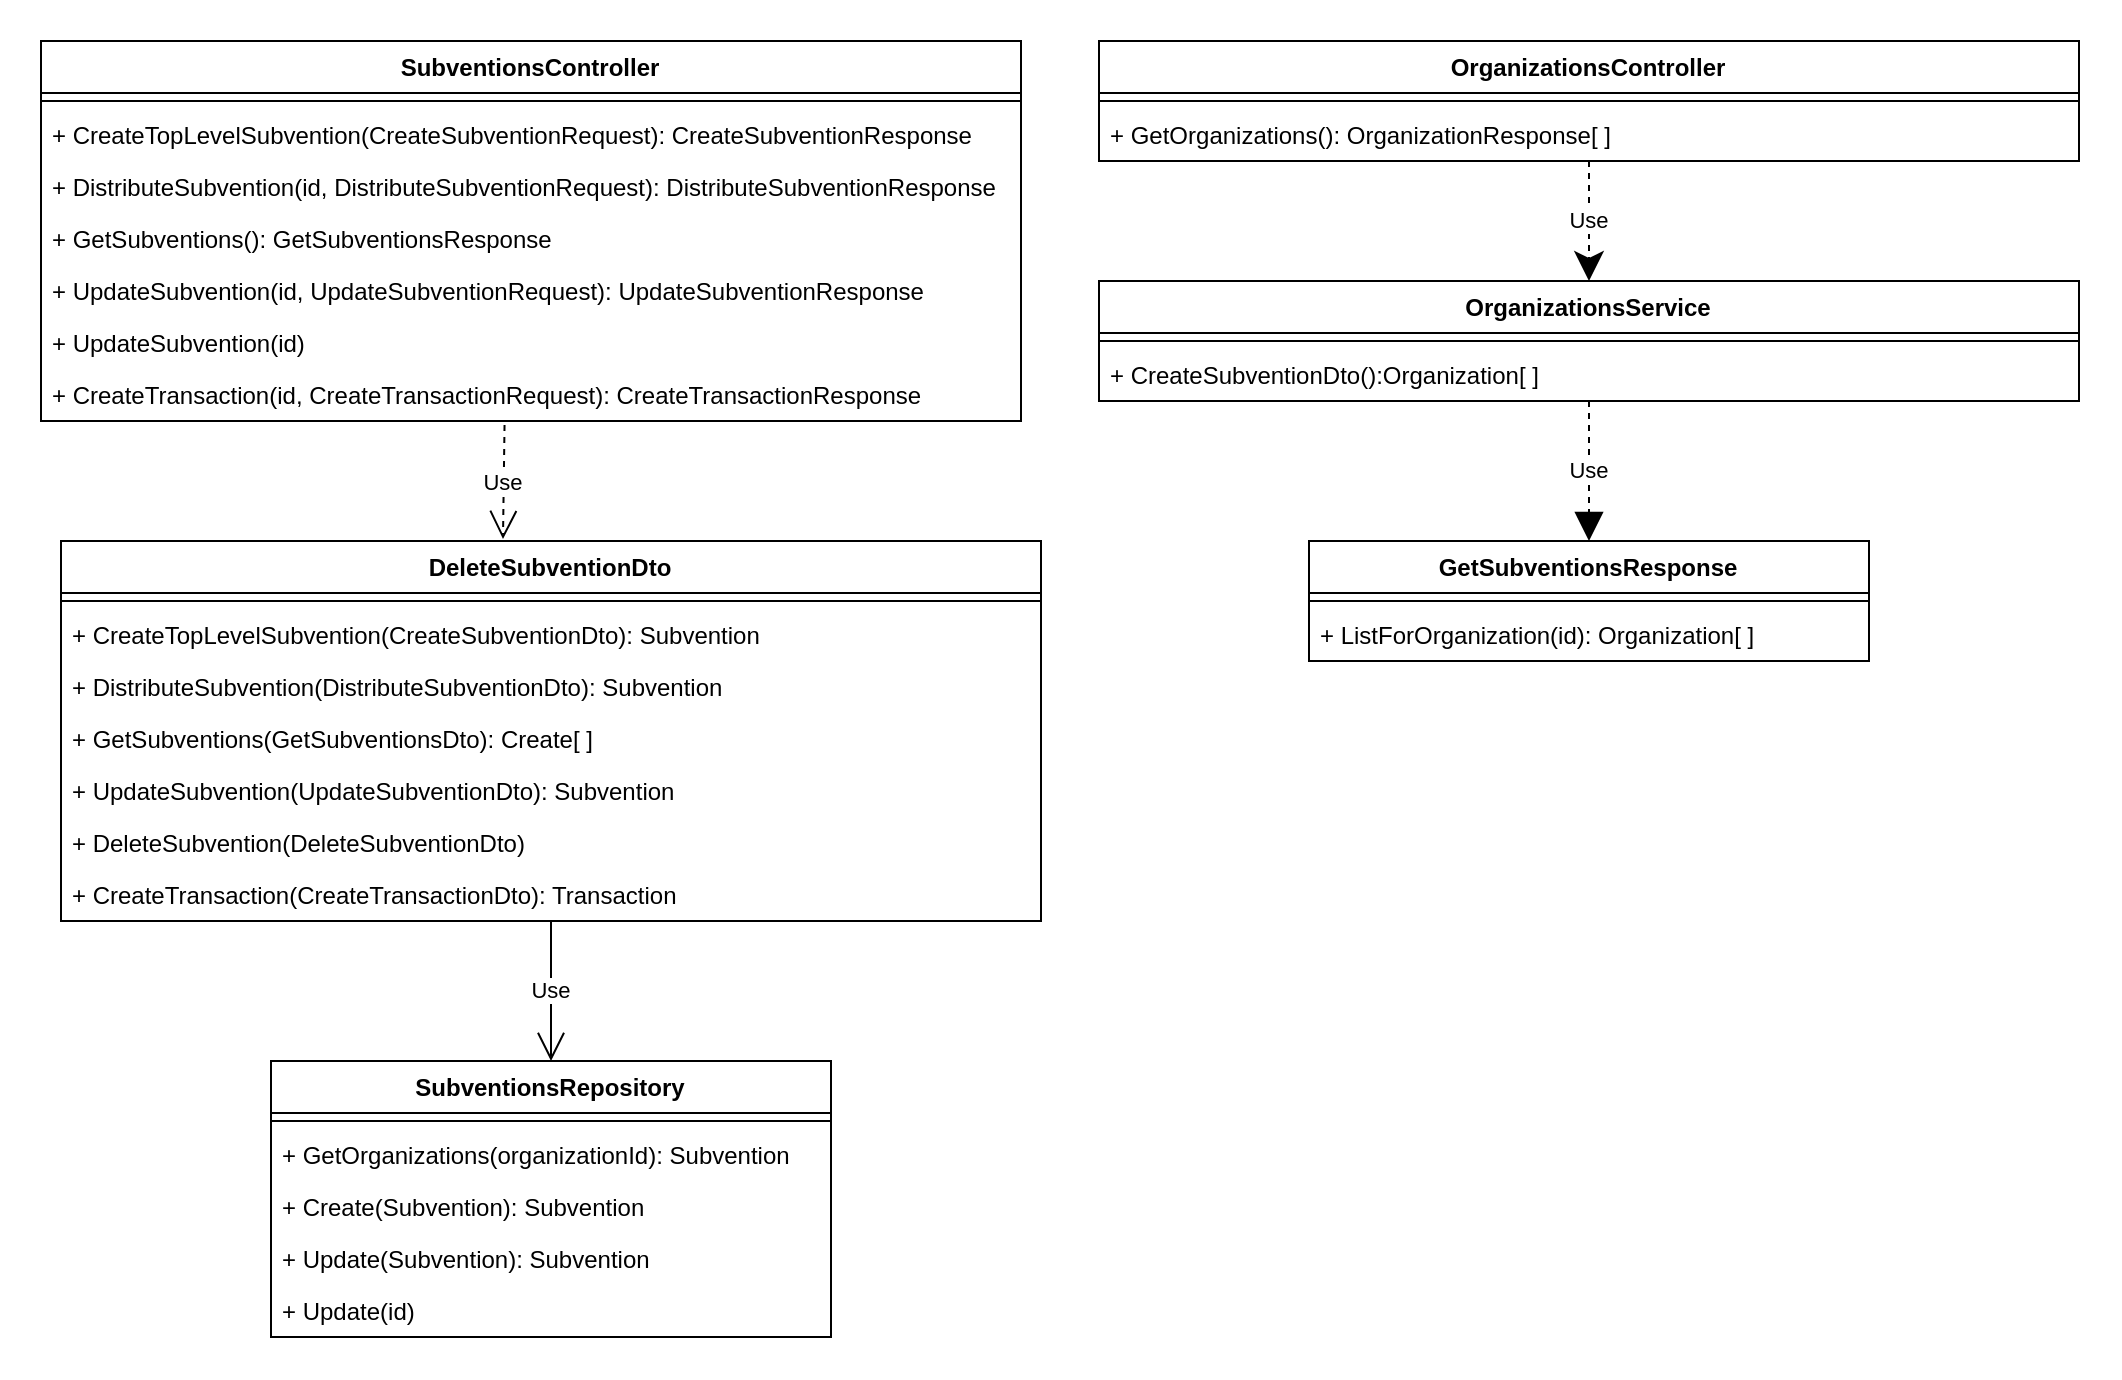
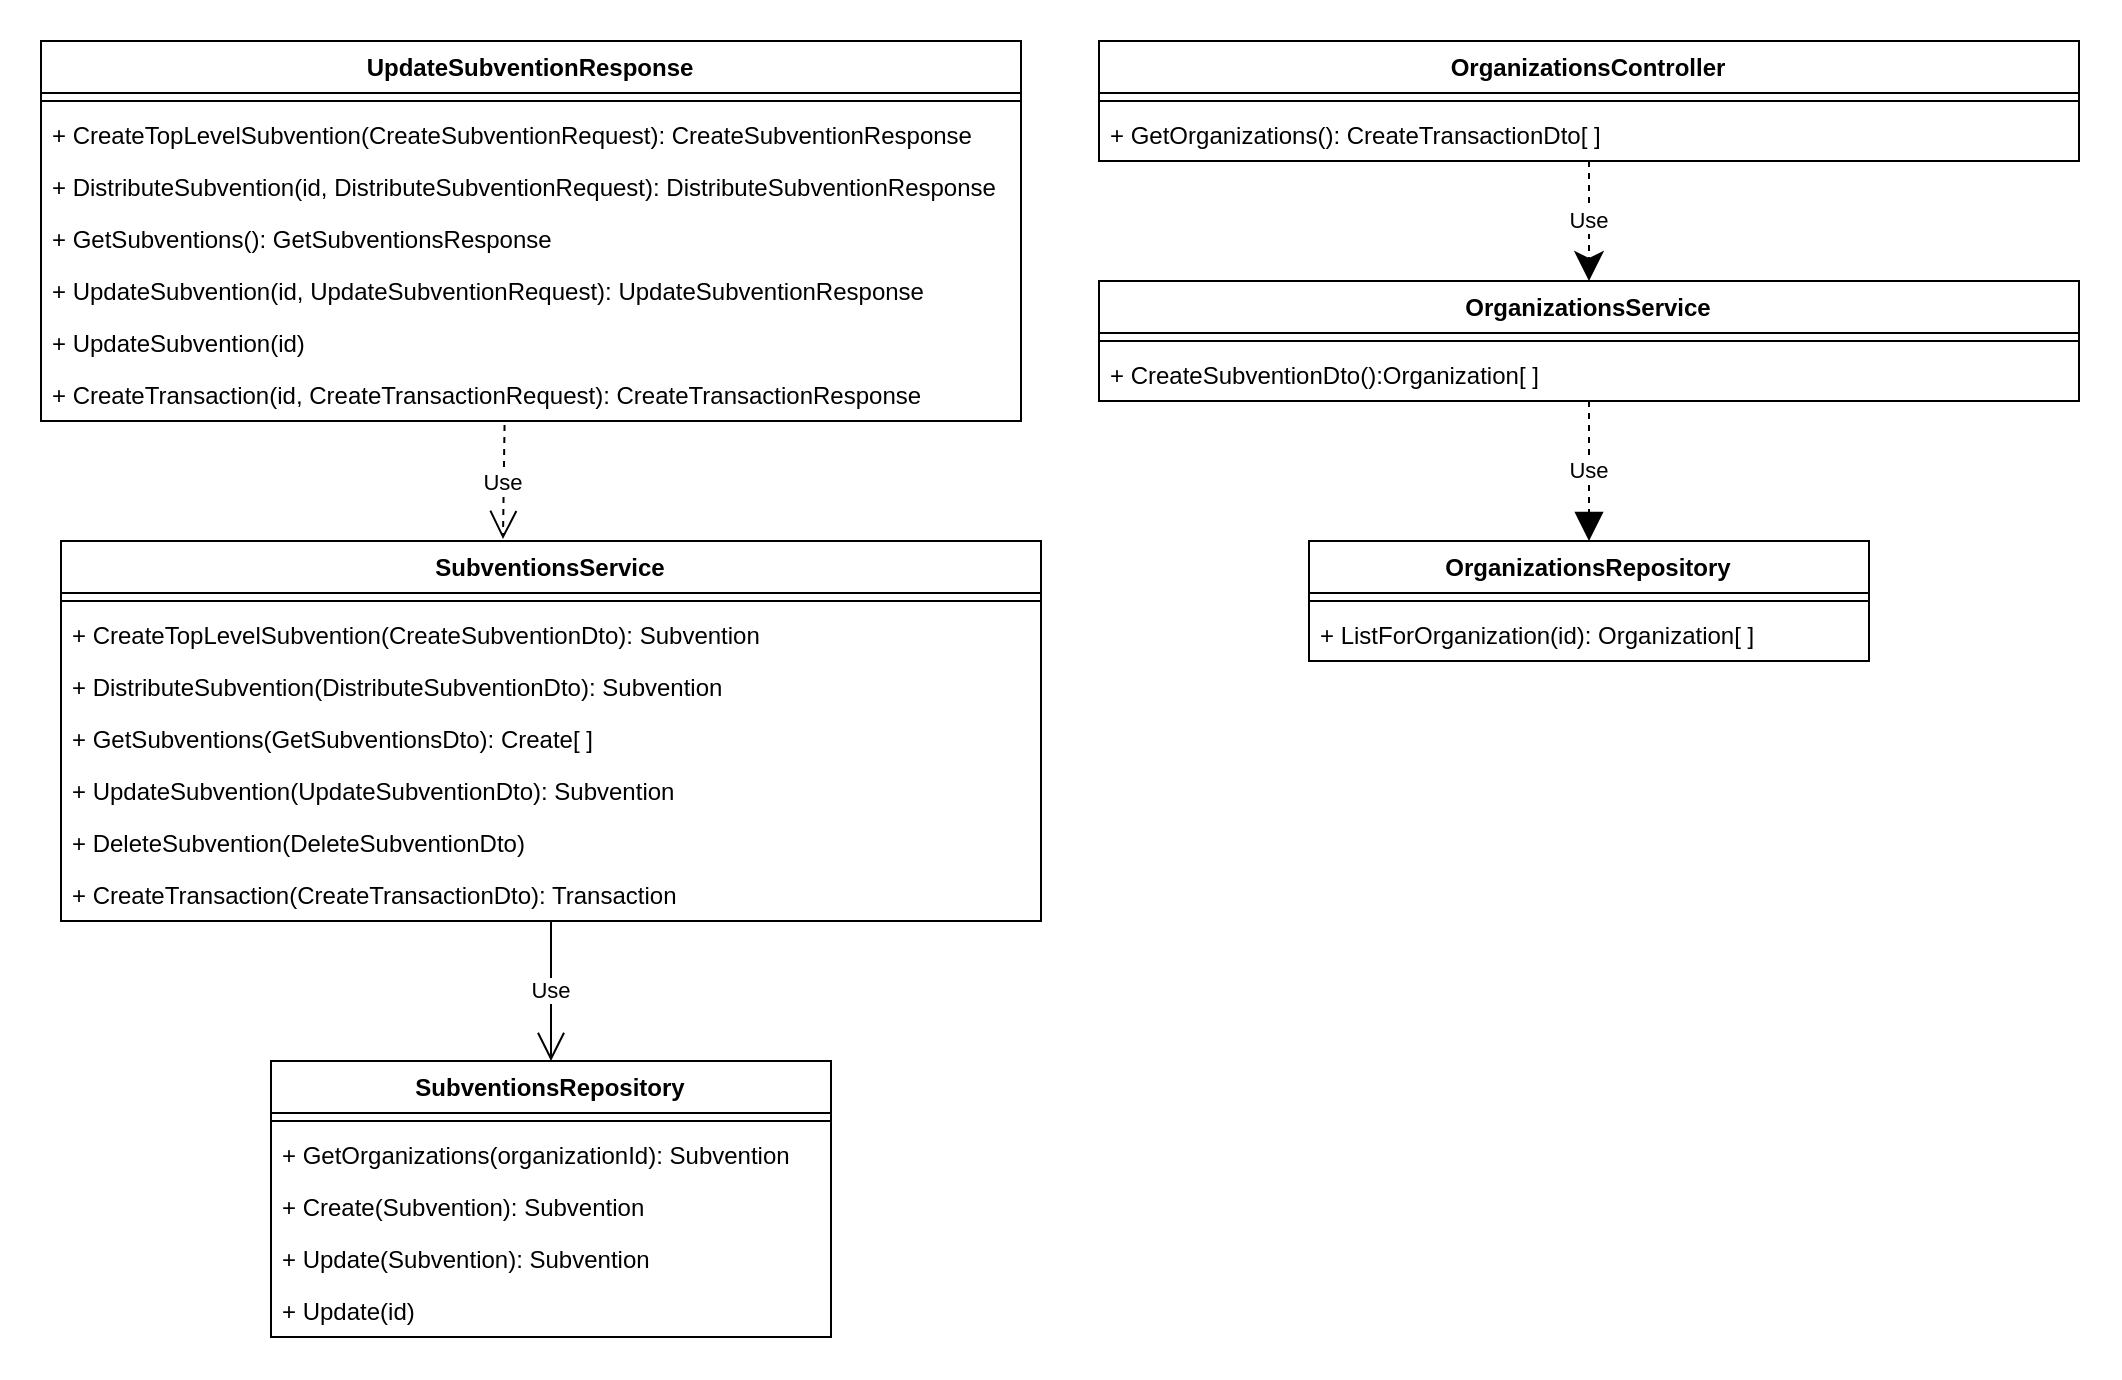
(530, 68) -> (530, 68)
(1387, 136) -> (1391, 136)
(550, 568) -> (550, 568)
(1588, 568) -> (1588, 568)
